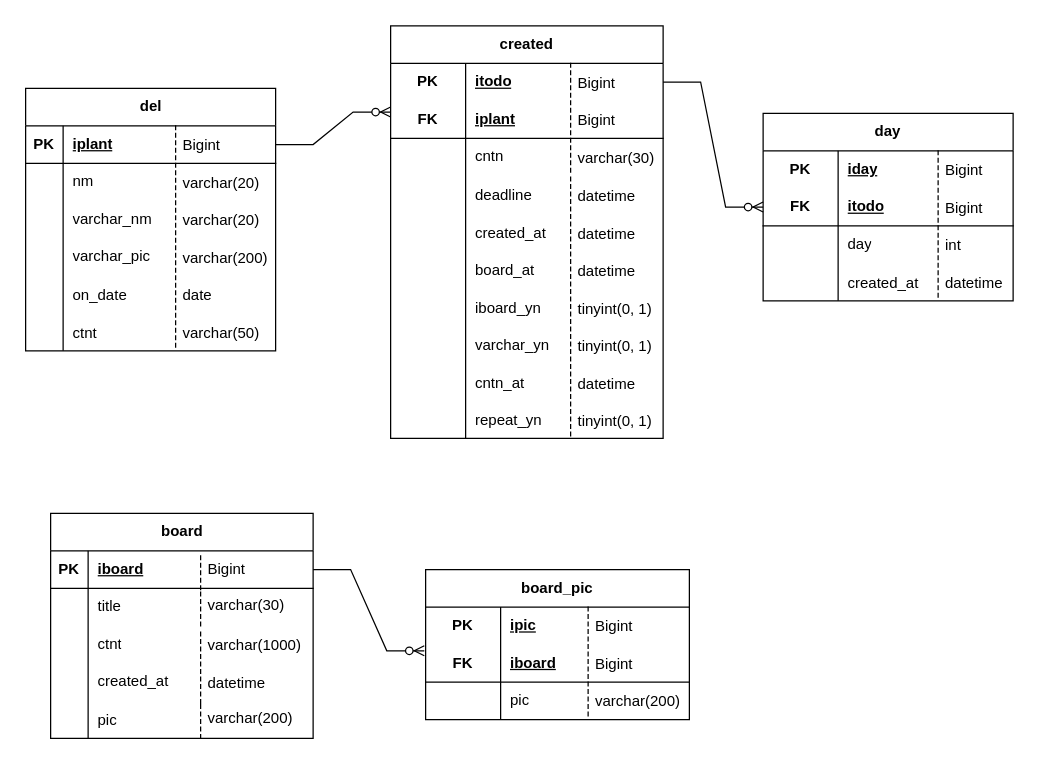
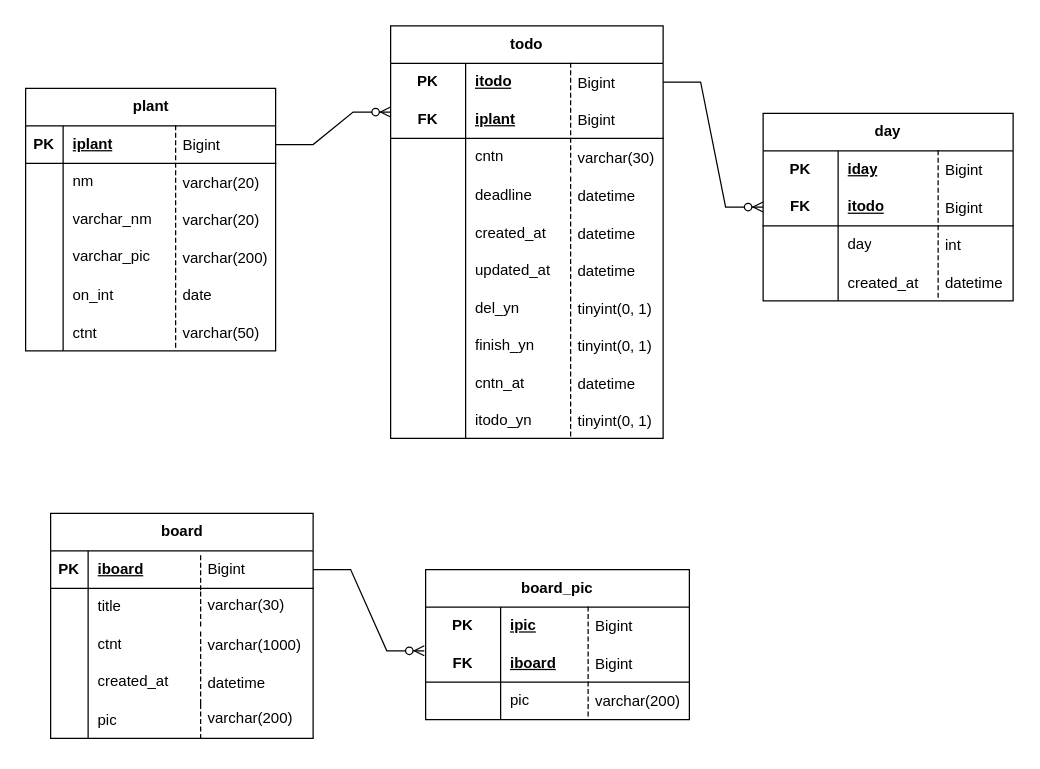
(527, 44) -> (527, 44)
(151, 107) -> (151, 107)
(509, 270) -> (517, 270)
(102, 295) -> (96, 295)
(511, 308) -> (498, 308)
(517, 345) -> (509, 345)
(513, 420) -> (507, 420)
